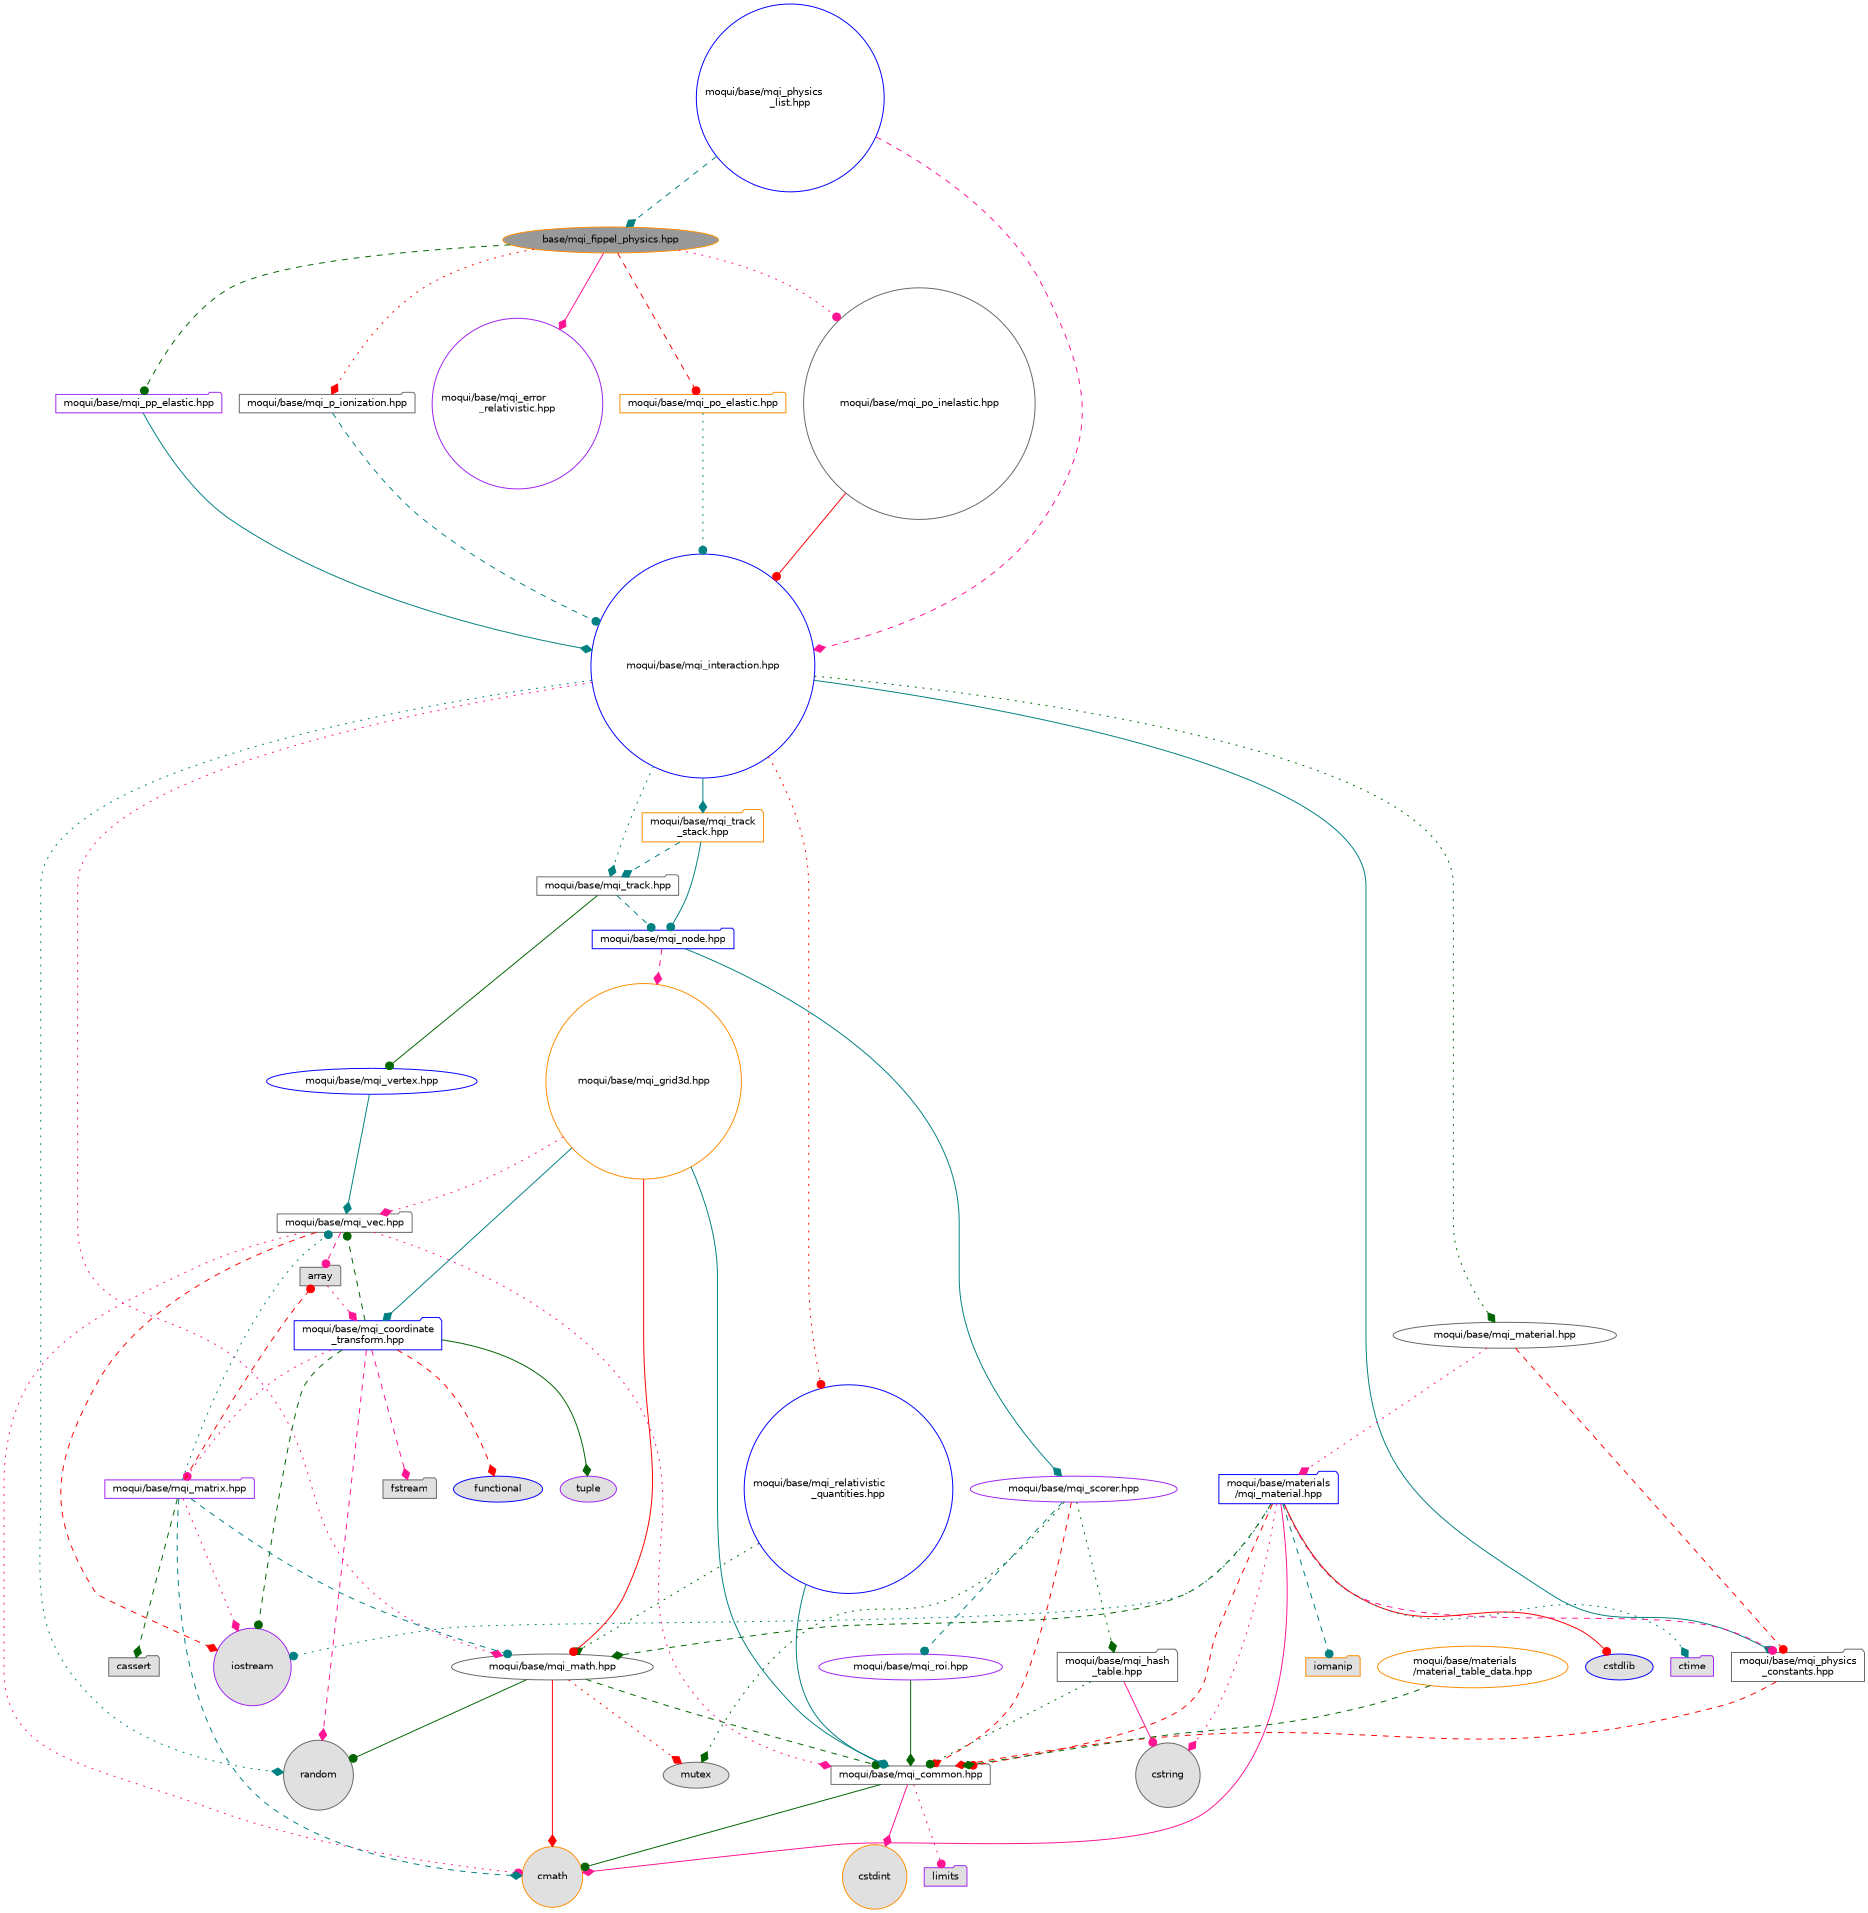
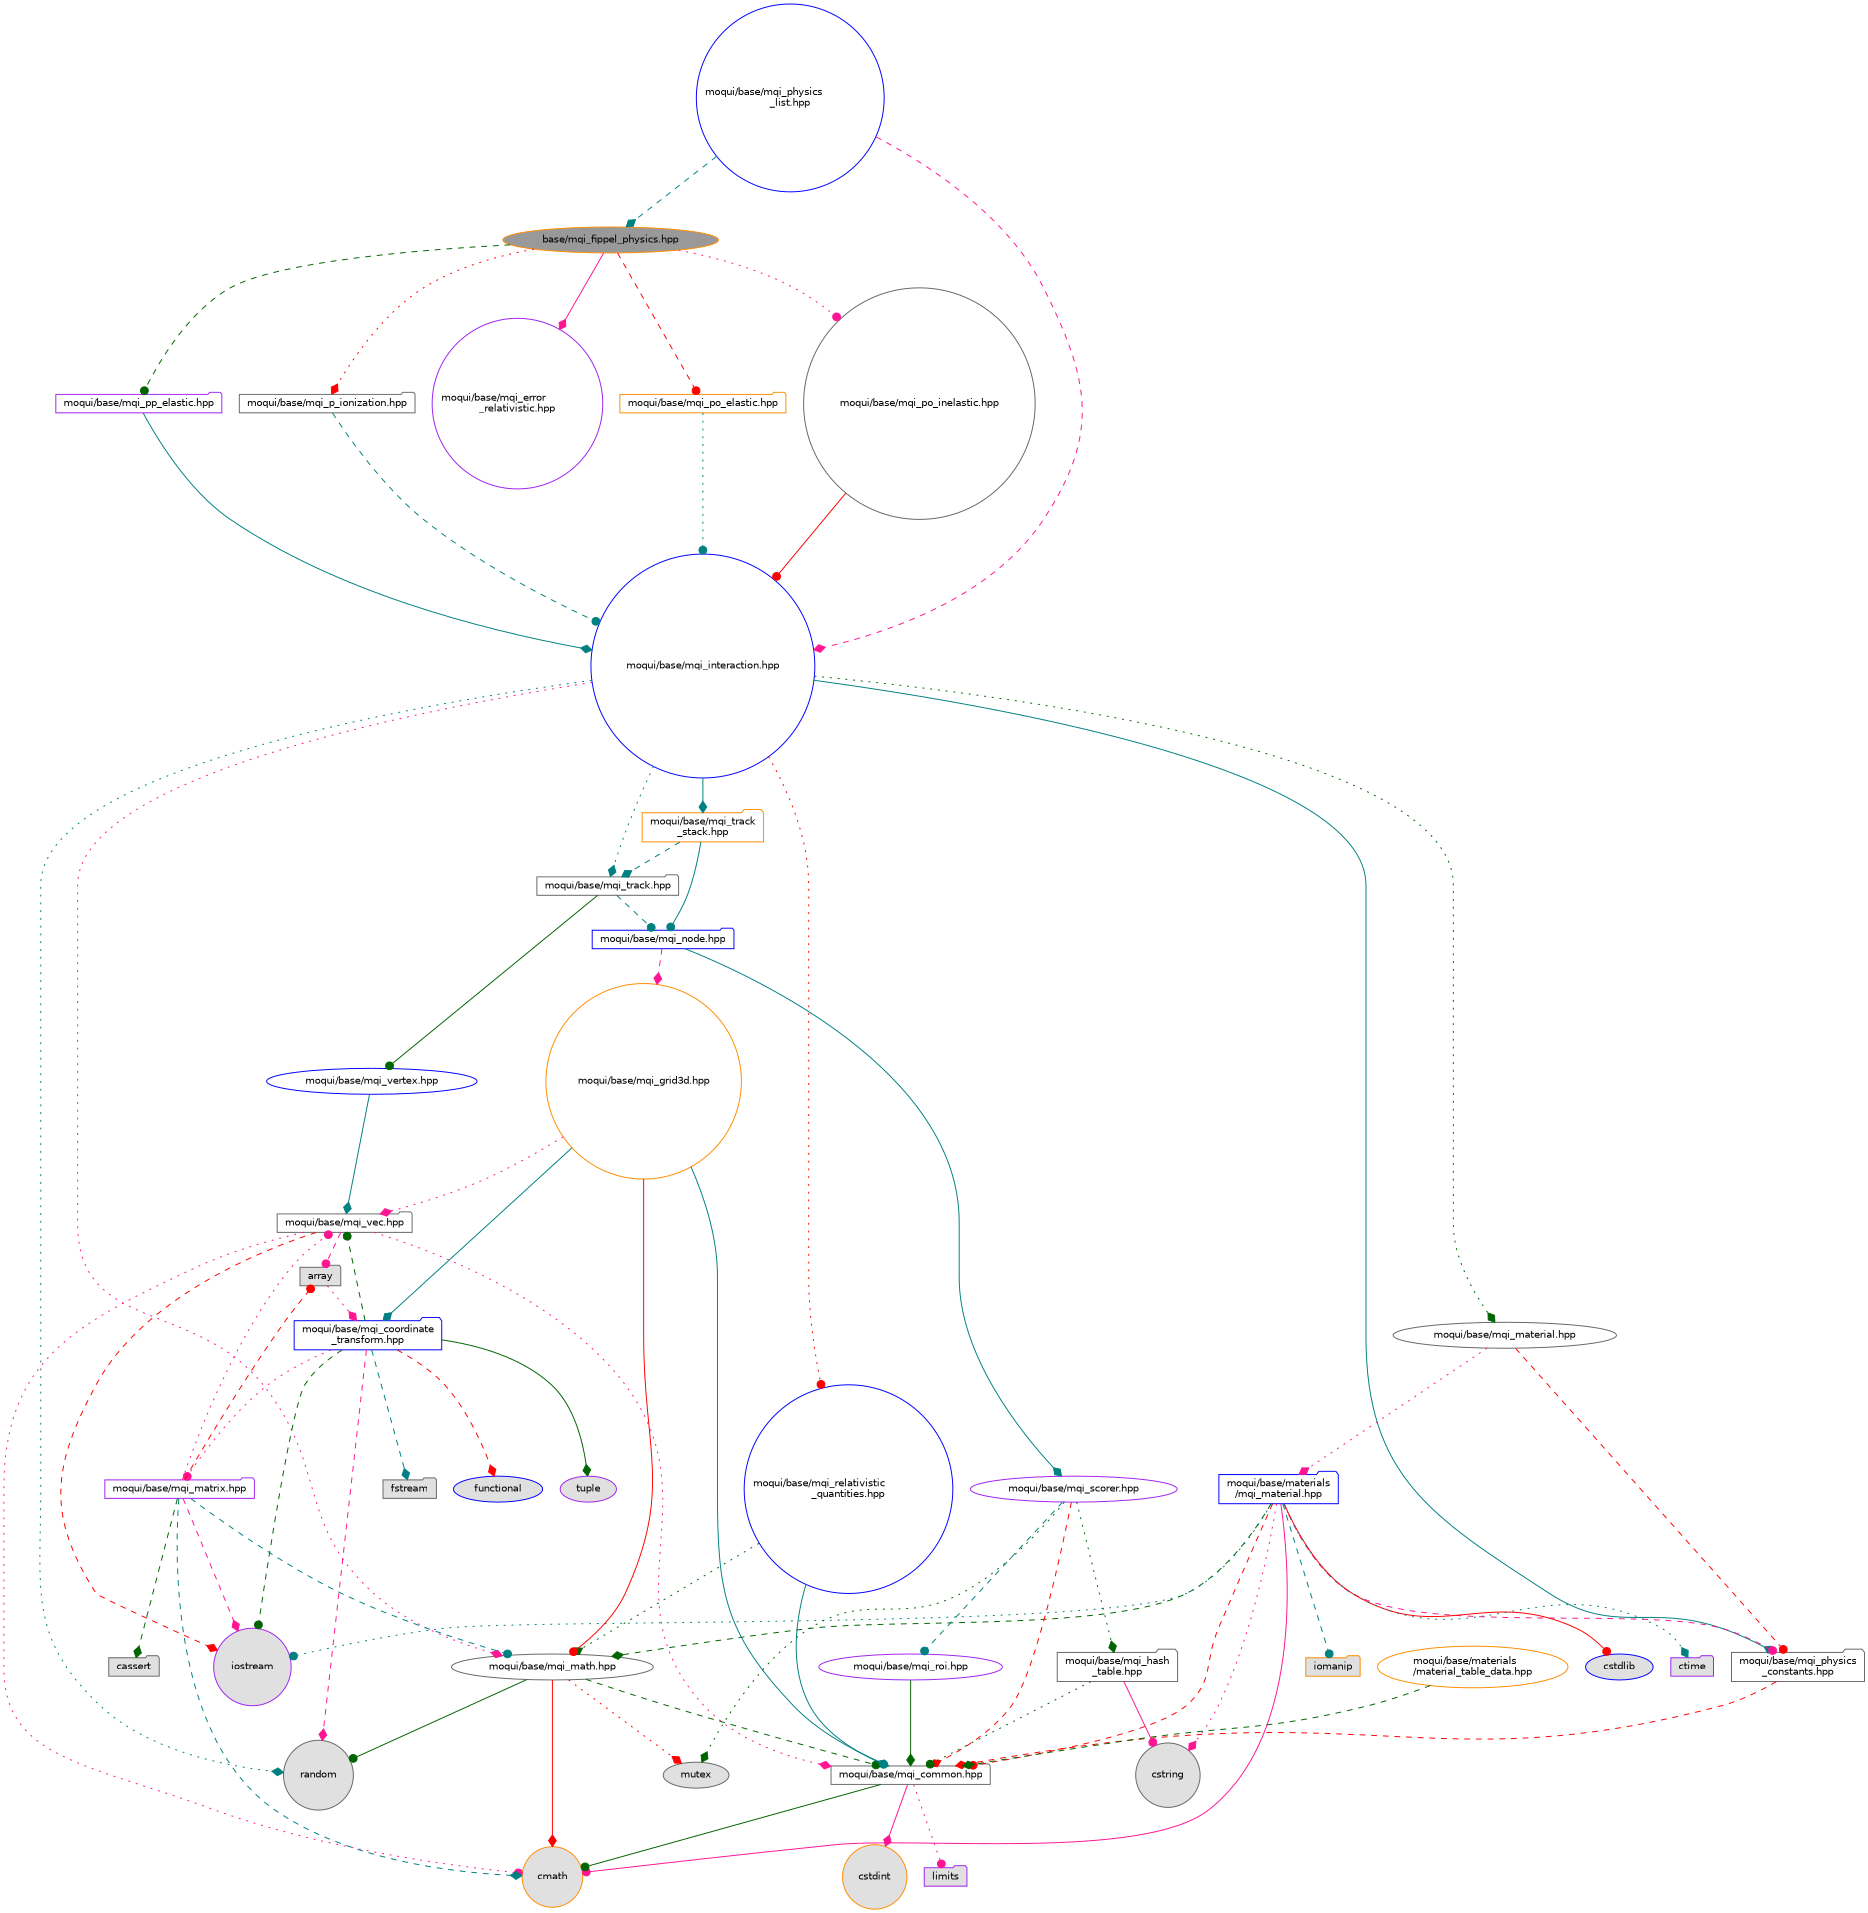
(239, 1349) -> (239, 1349)
(388, 1409) -> (388, 1409)
(208, 1559) -> (208, 1559)
(1067, 1842) -> (1065, 1842)
